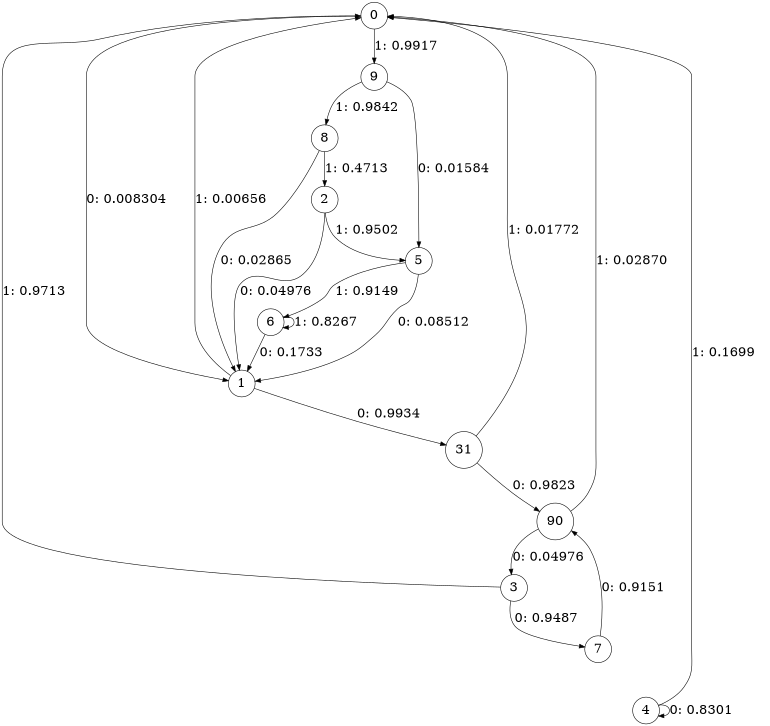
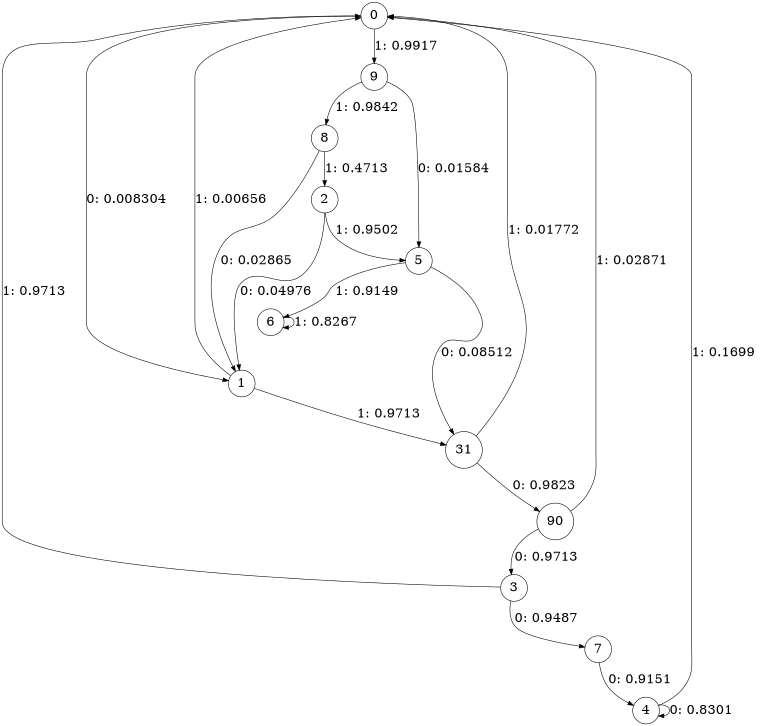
(636, 261) -> (636, 261)
(257, 350) -> none
(357, 350) -> (461, 341)
(395, 414) -> (395, 414)
(552, 557) -> (552, 557)
(600, 582) -> (608, 687)
